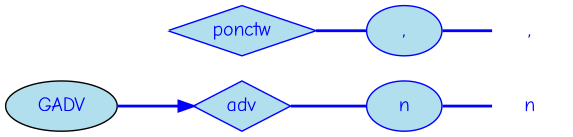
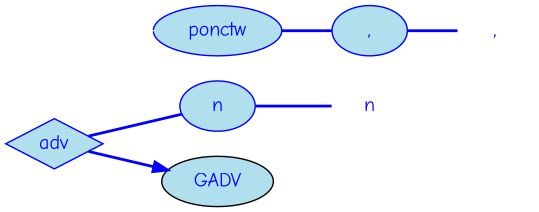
(242, 31) -> (218, 31)
(148, 106) -> (121, 159)
